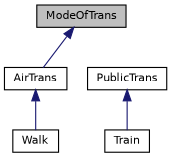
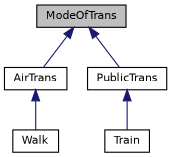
none -> (108, 52)
